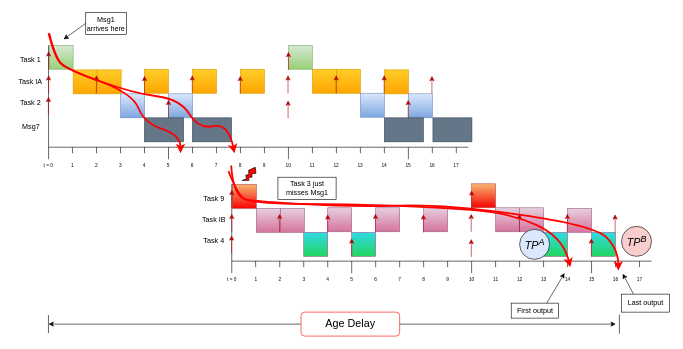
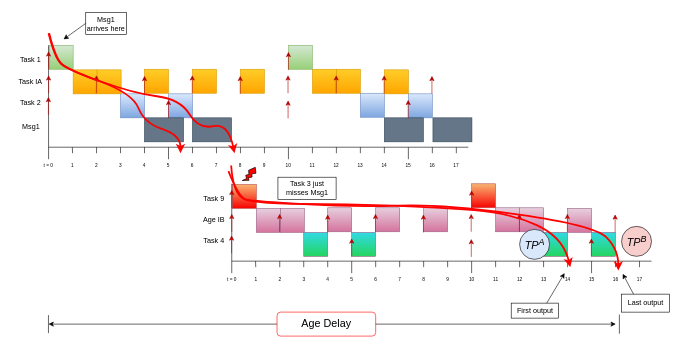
(31, 127) -> (31, 127)
(214, 221) -> (214, 221)
(350, 324) -> (326, 324)
